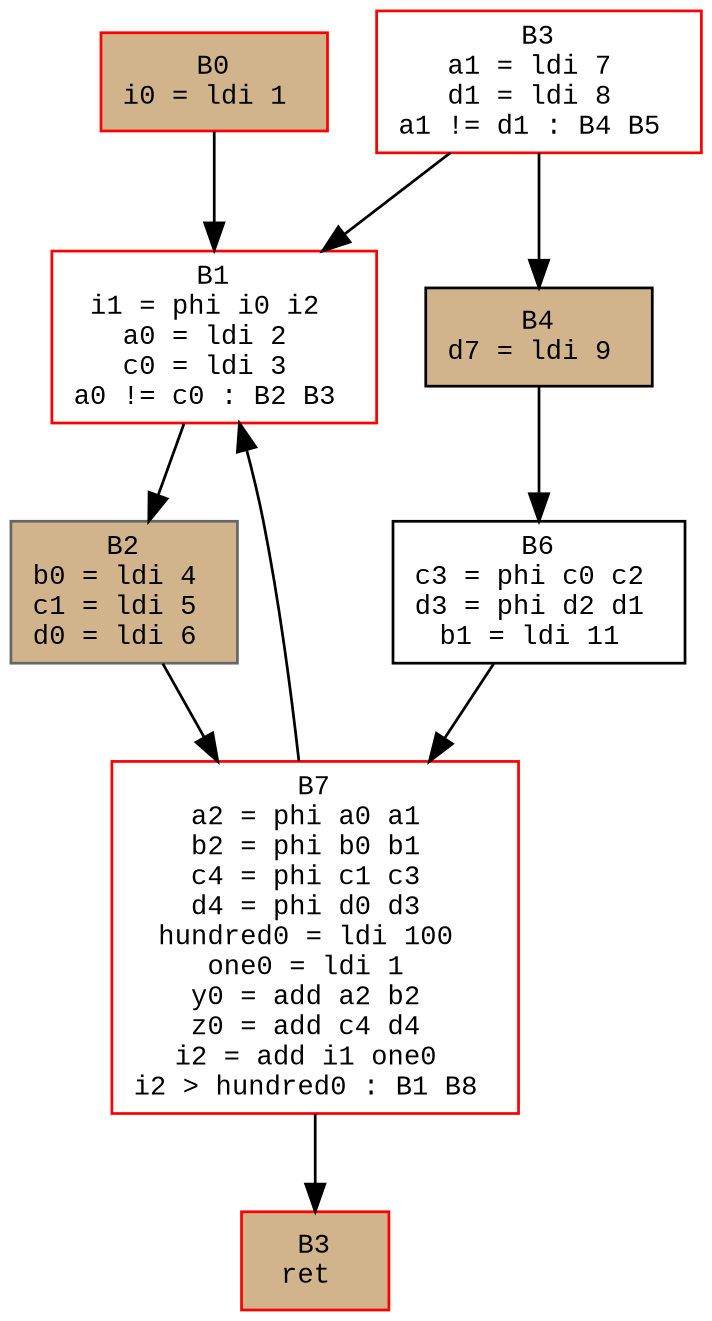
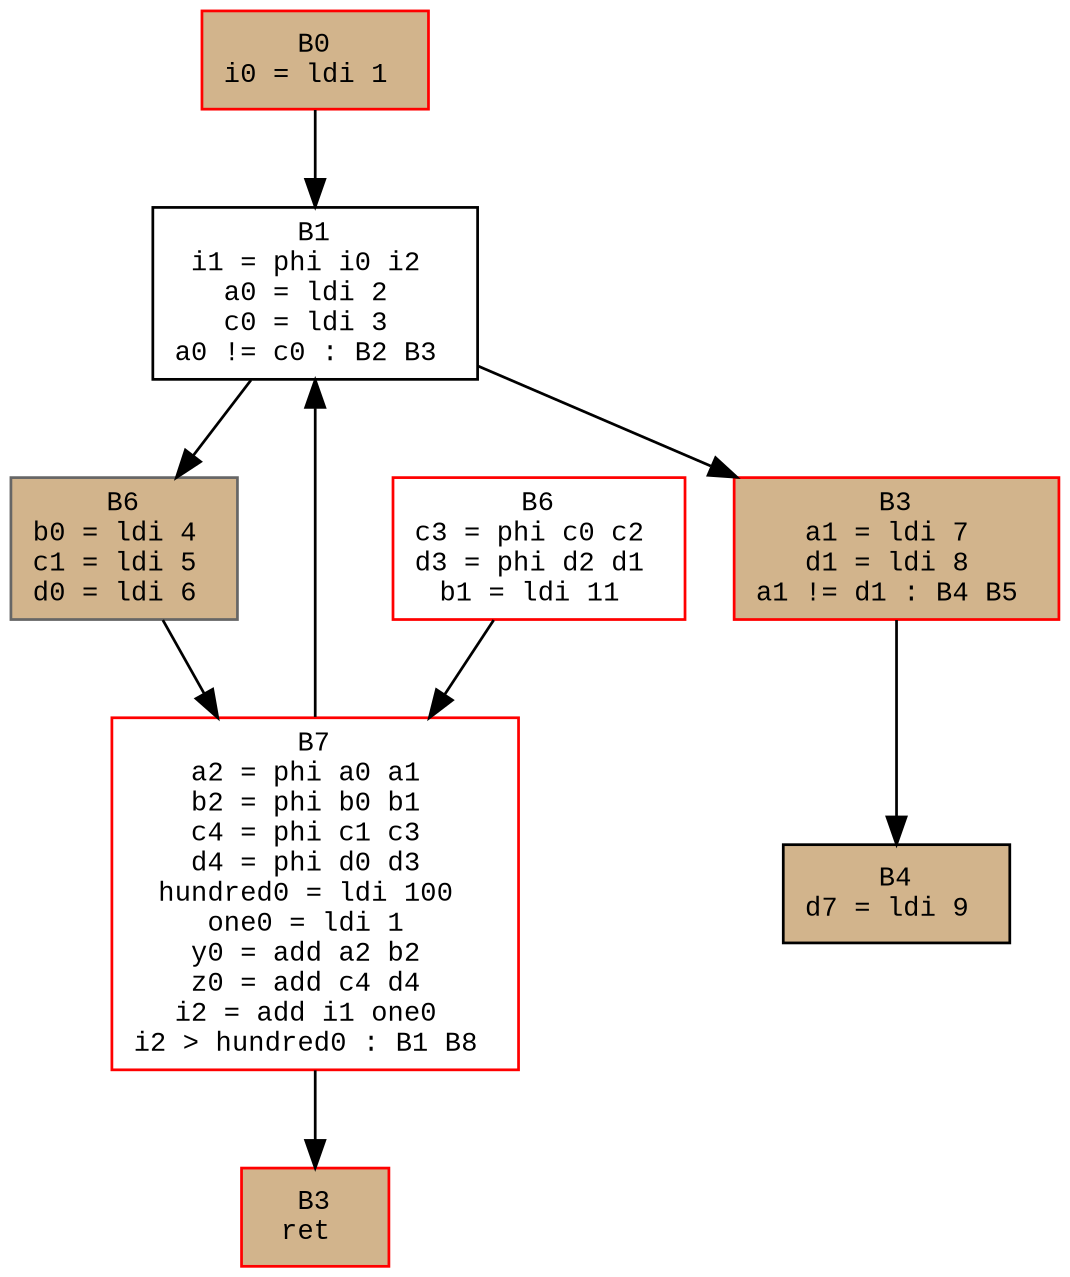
(539, 82) -> (897, 549)
(397, 194) -> (594, 416)
(214, 337) -> (315, 293)
(539, 440) -> none
(124, 592) -> (124, 549)
(539, 592) -> (539, 549)
